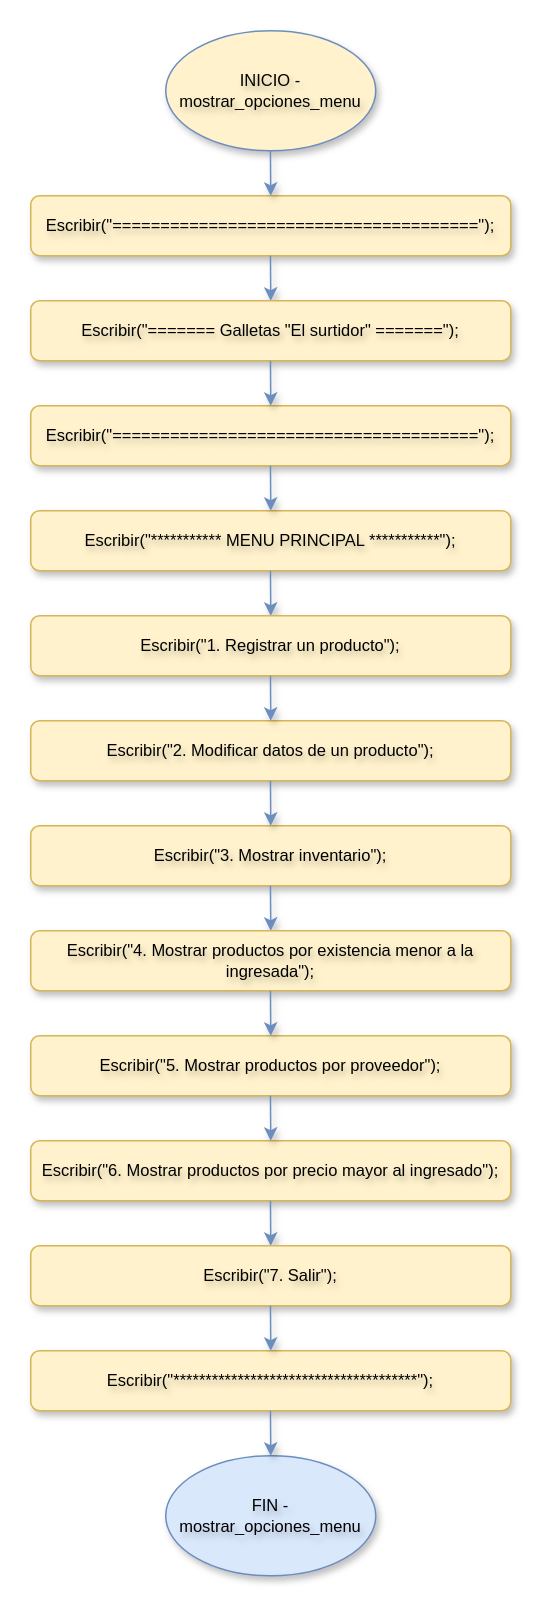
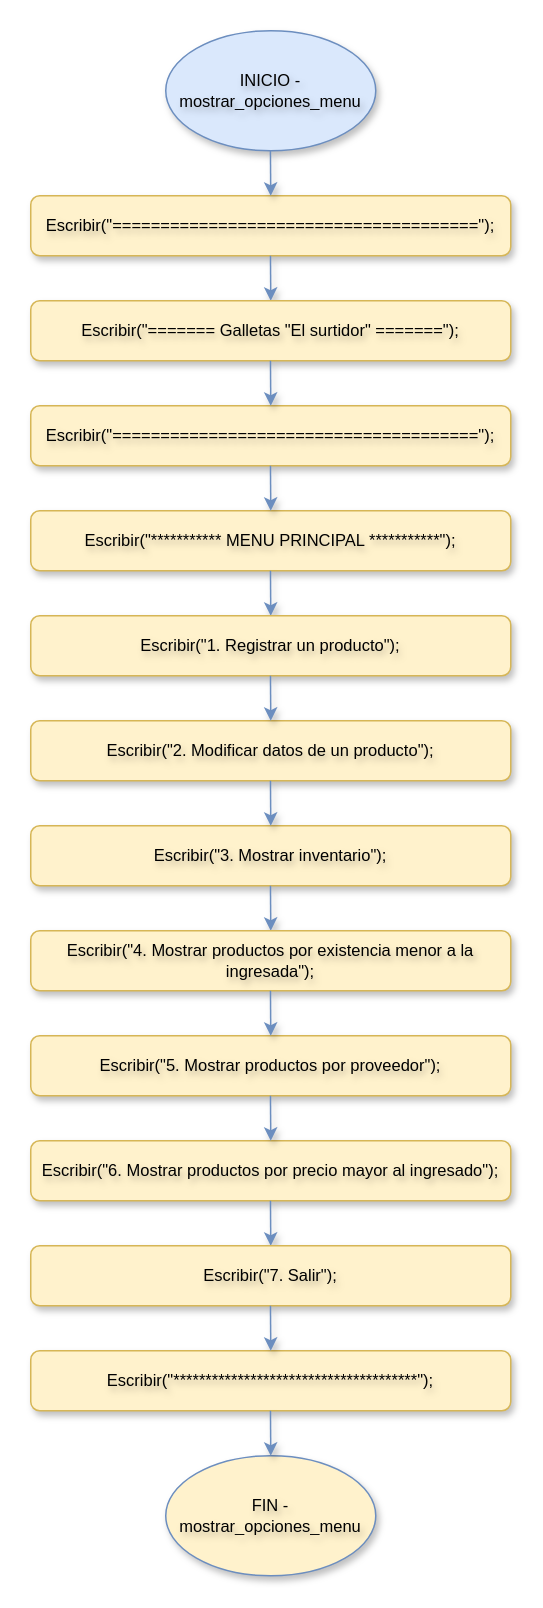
(271, 91) -> (271, 91)
(271, 1516) -> (271, 1516)
